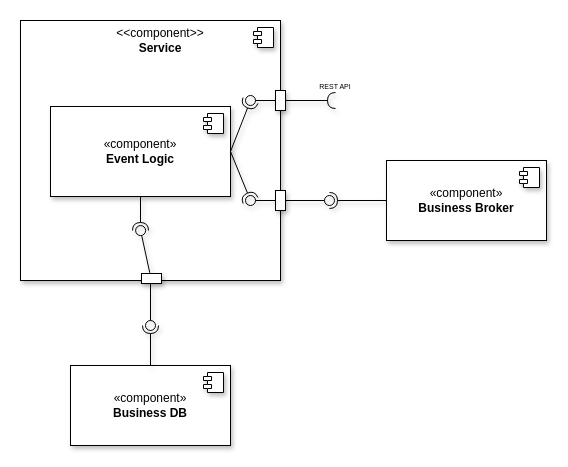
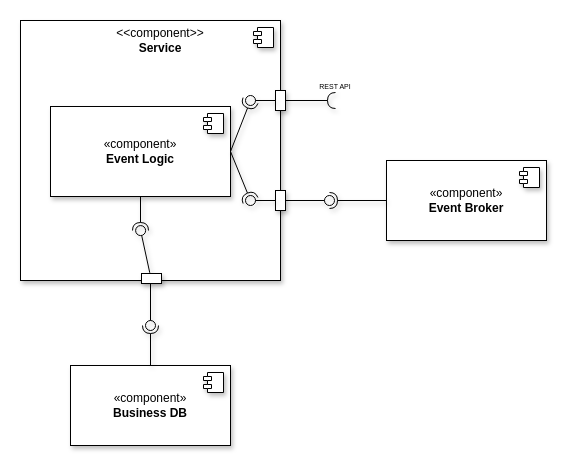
(467, 201) -> (467, 201)
